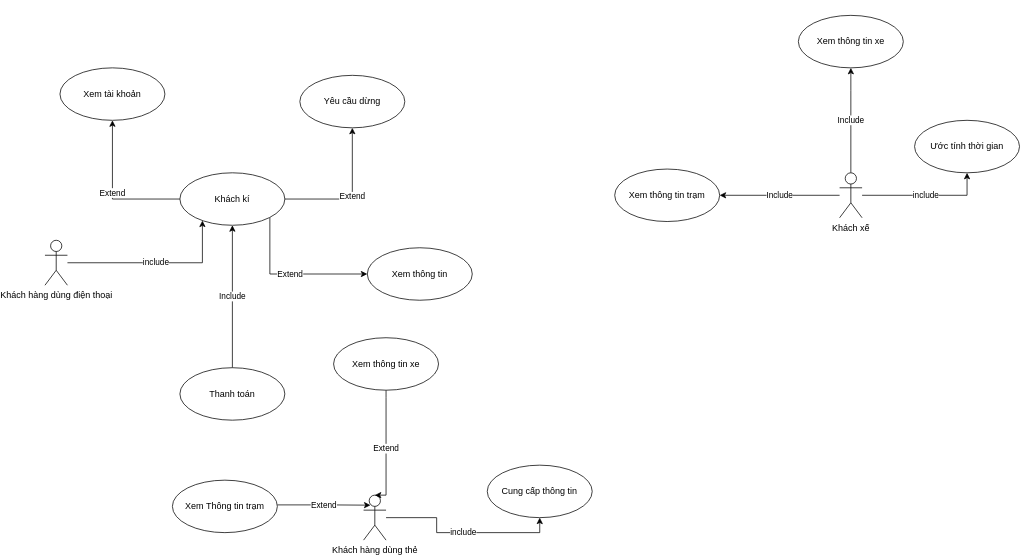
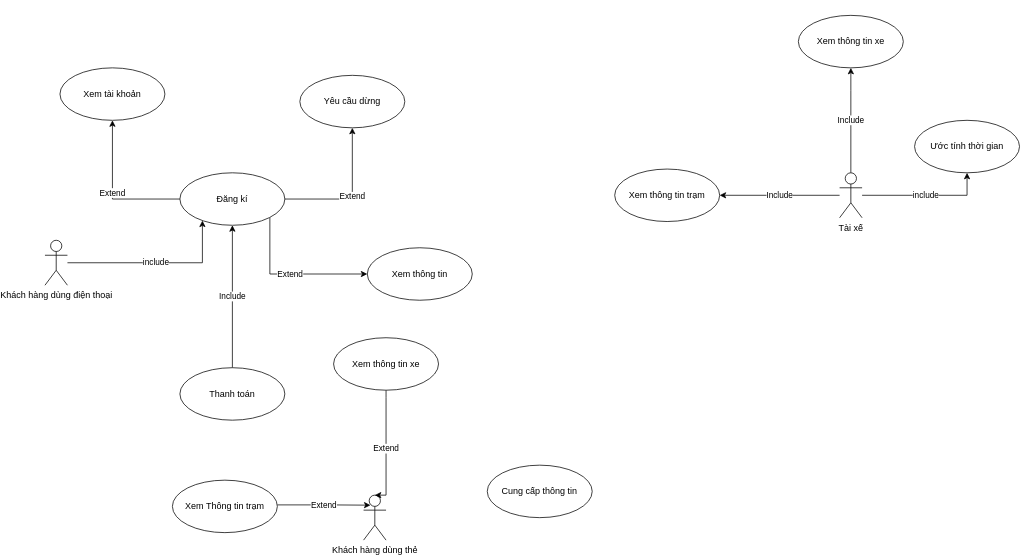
(232, 199) -> (232, 199)
(851, 229) -> (851, 229)
(461, 533) -> none
